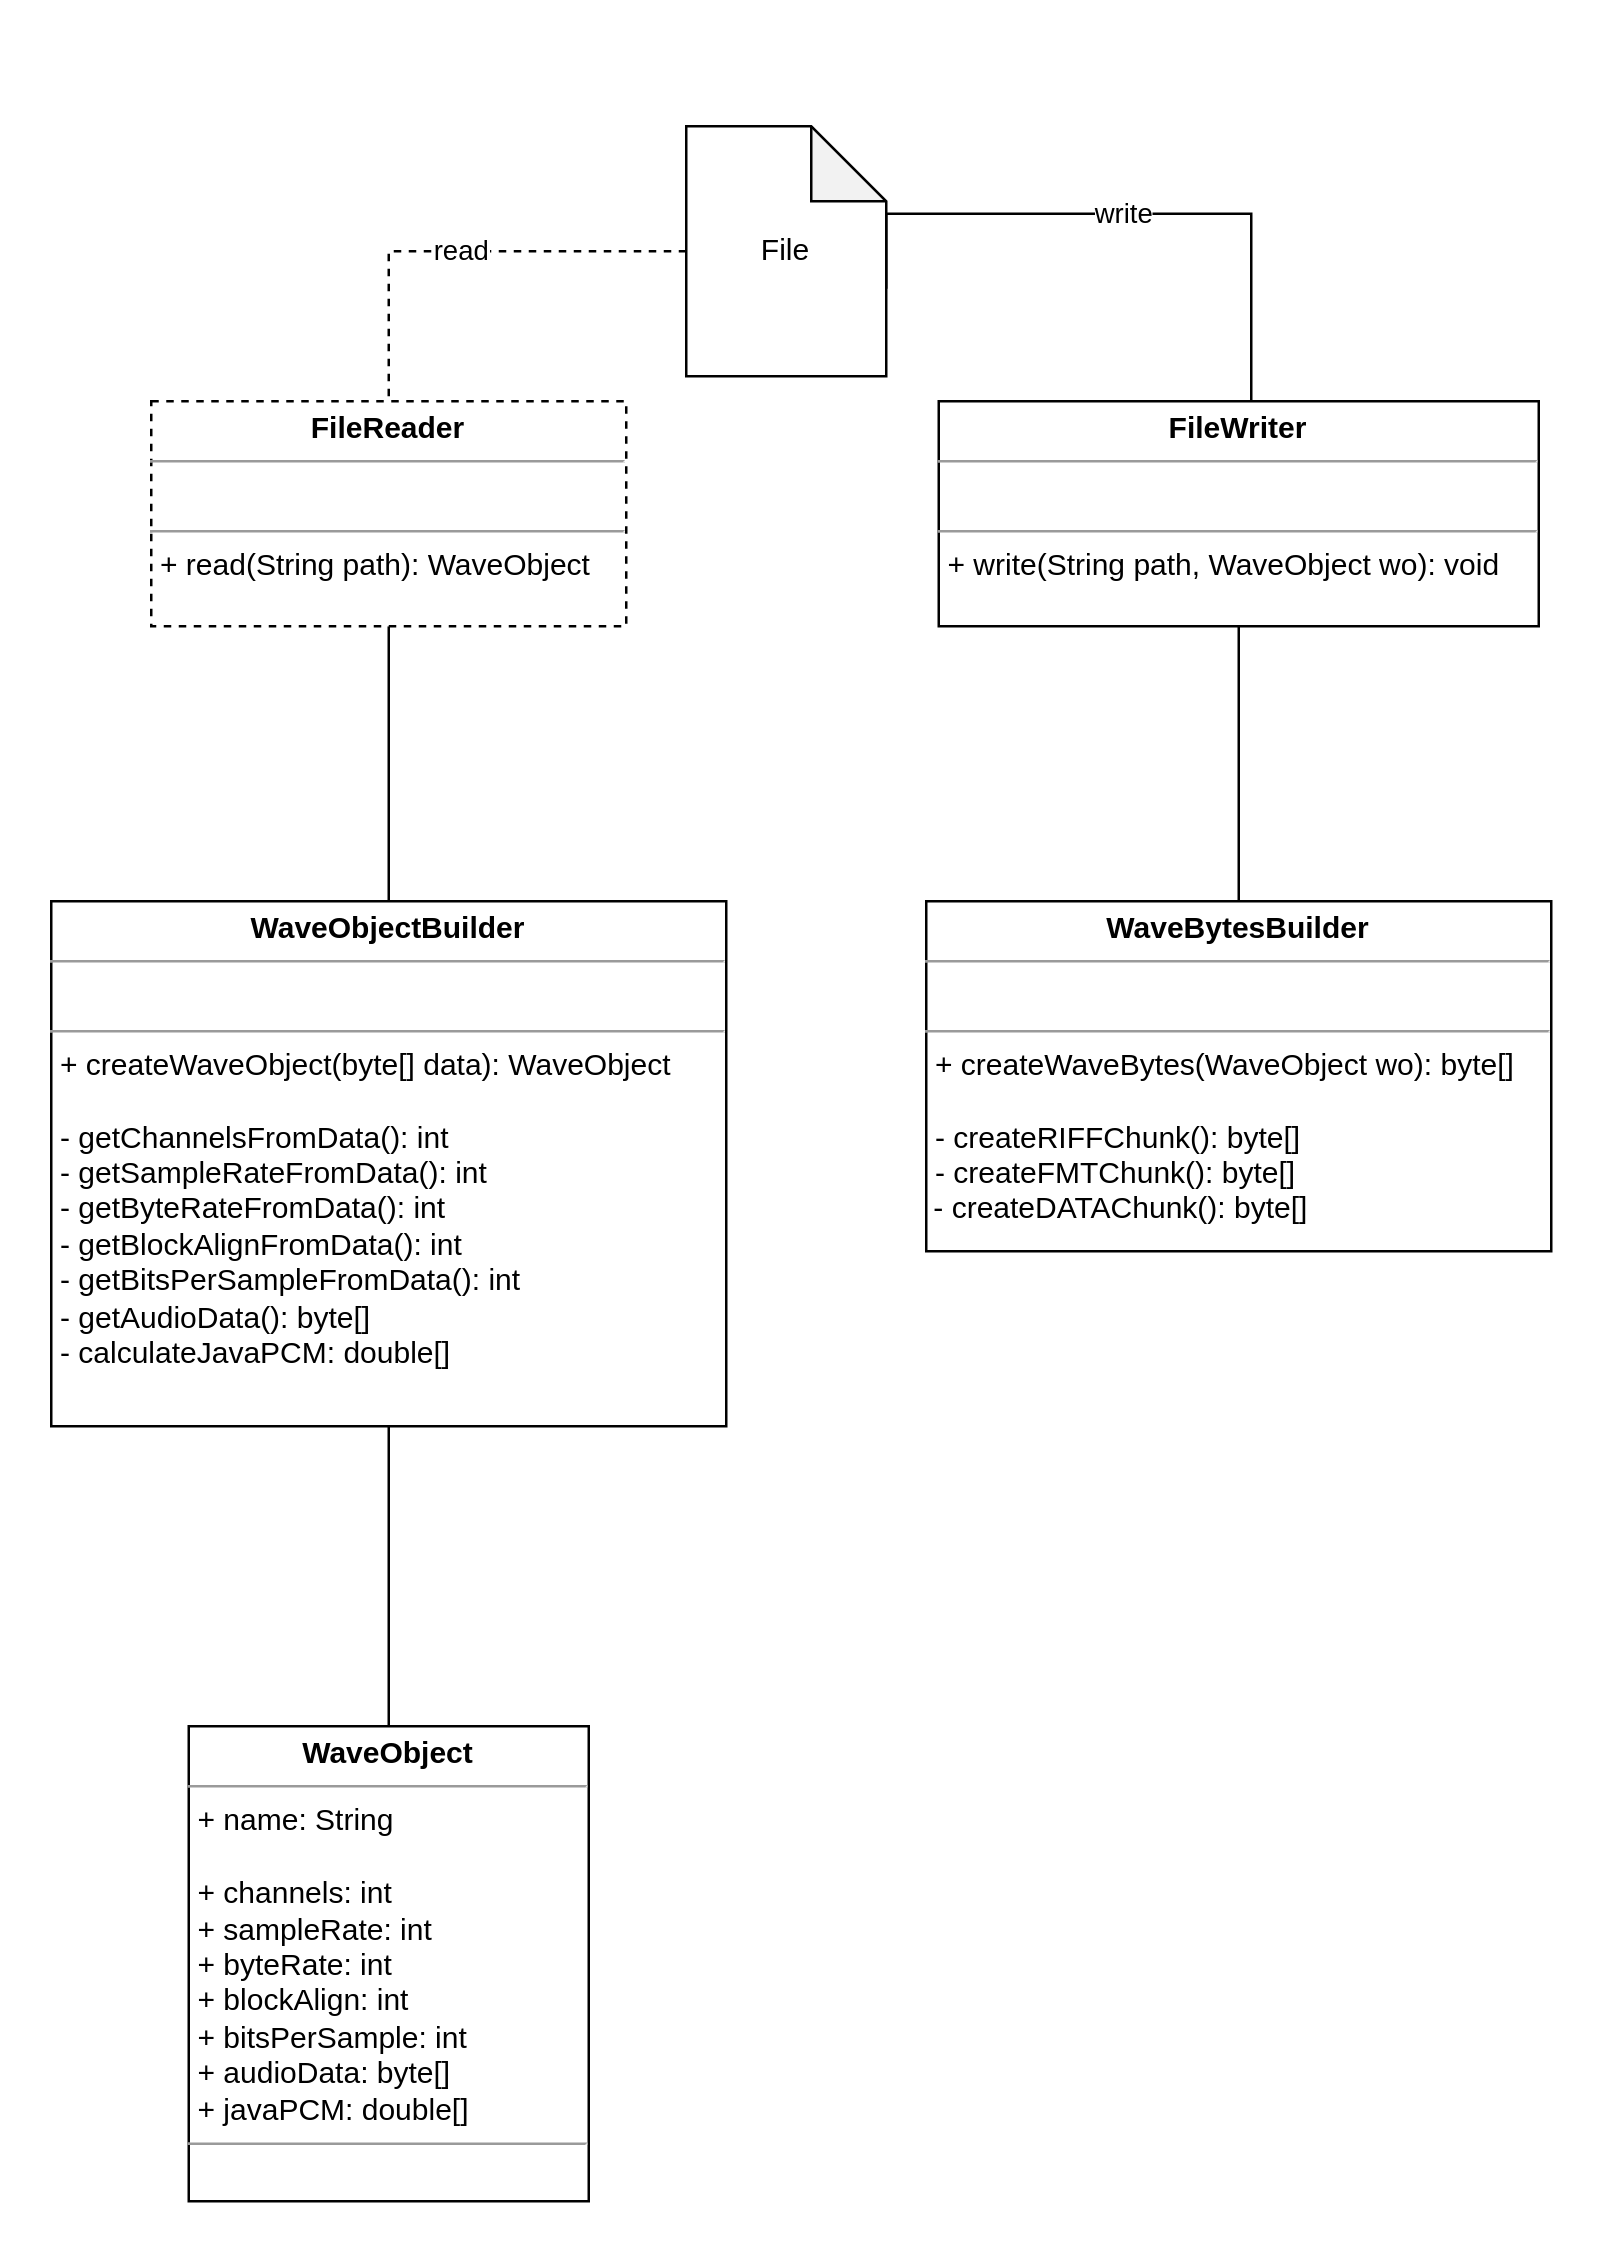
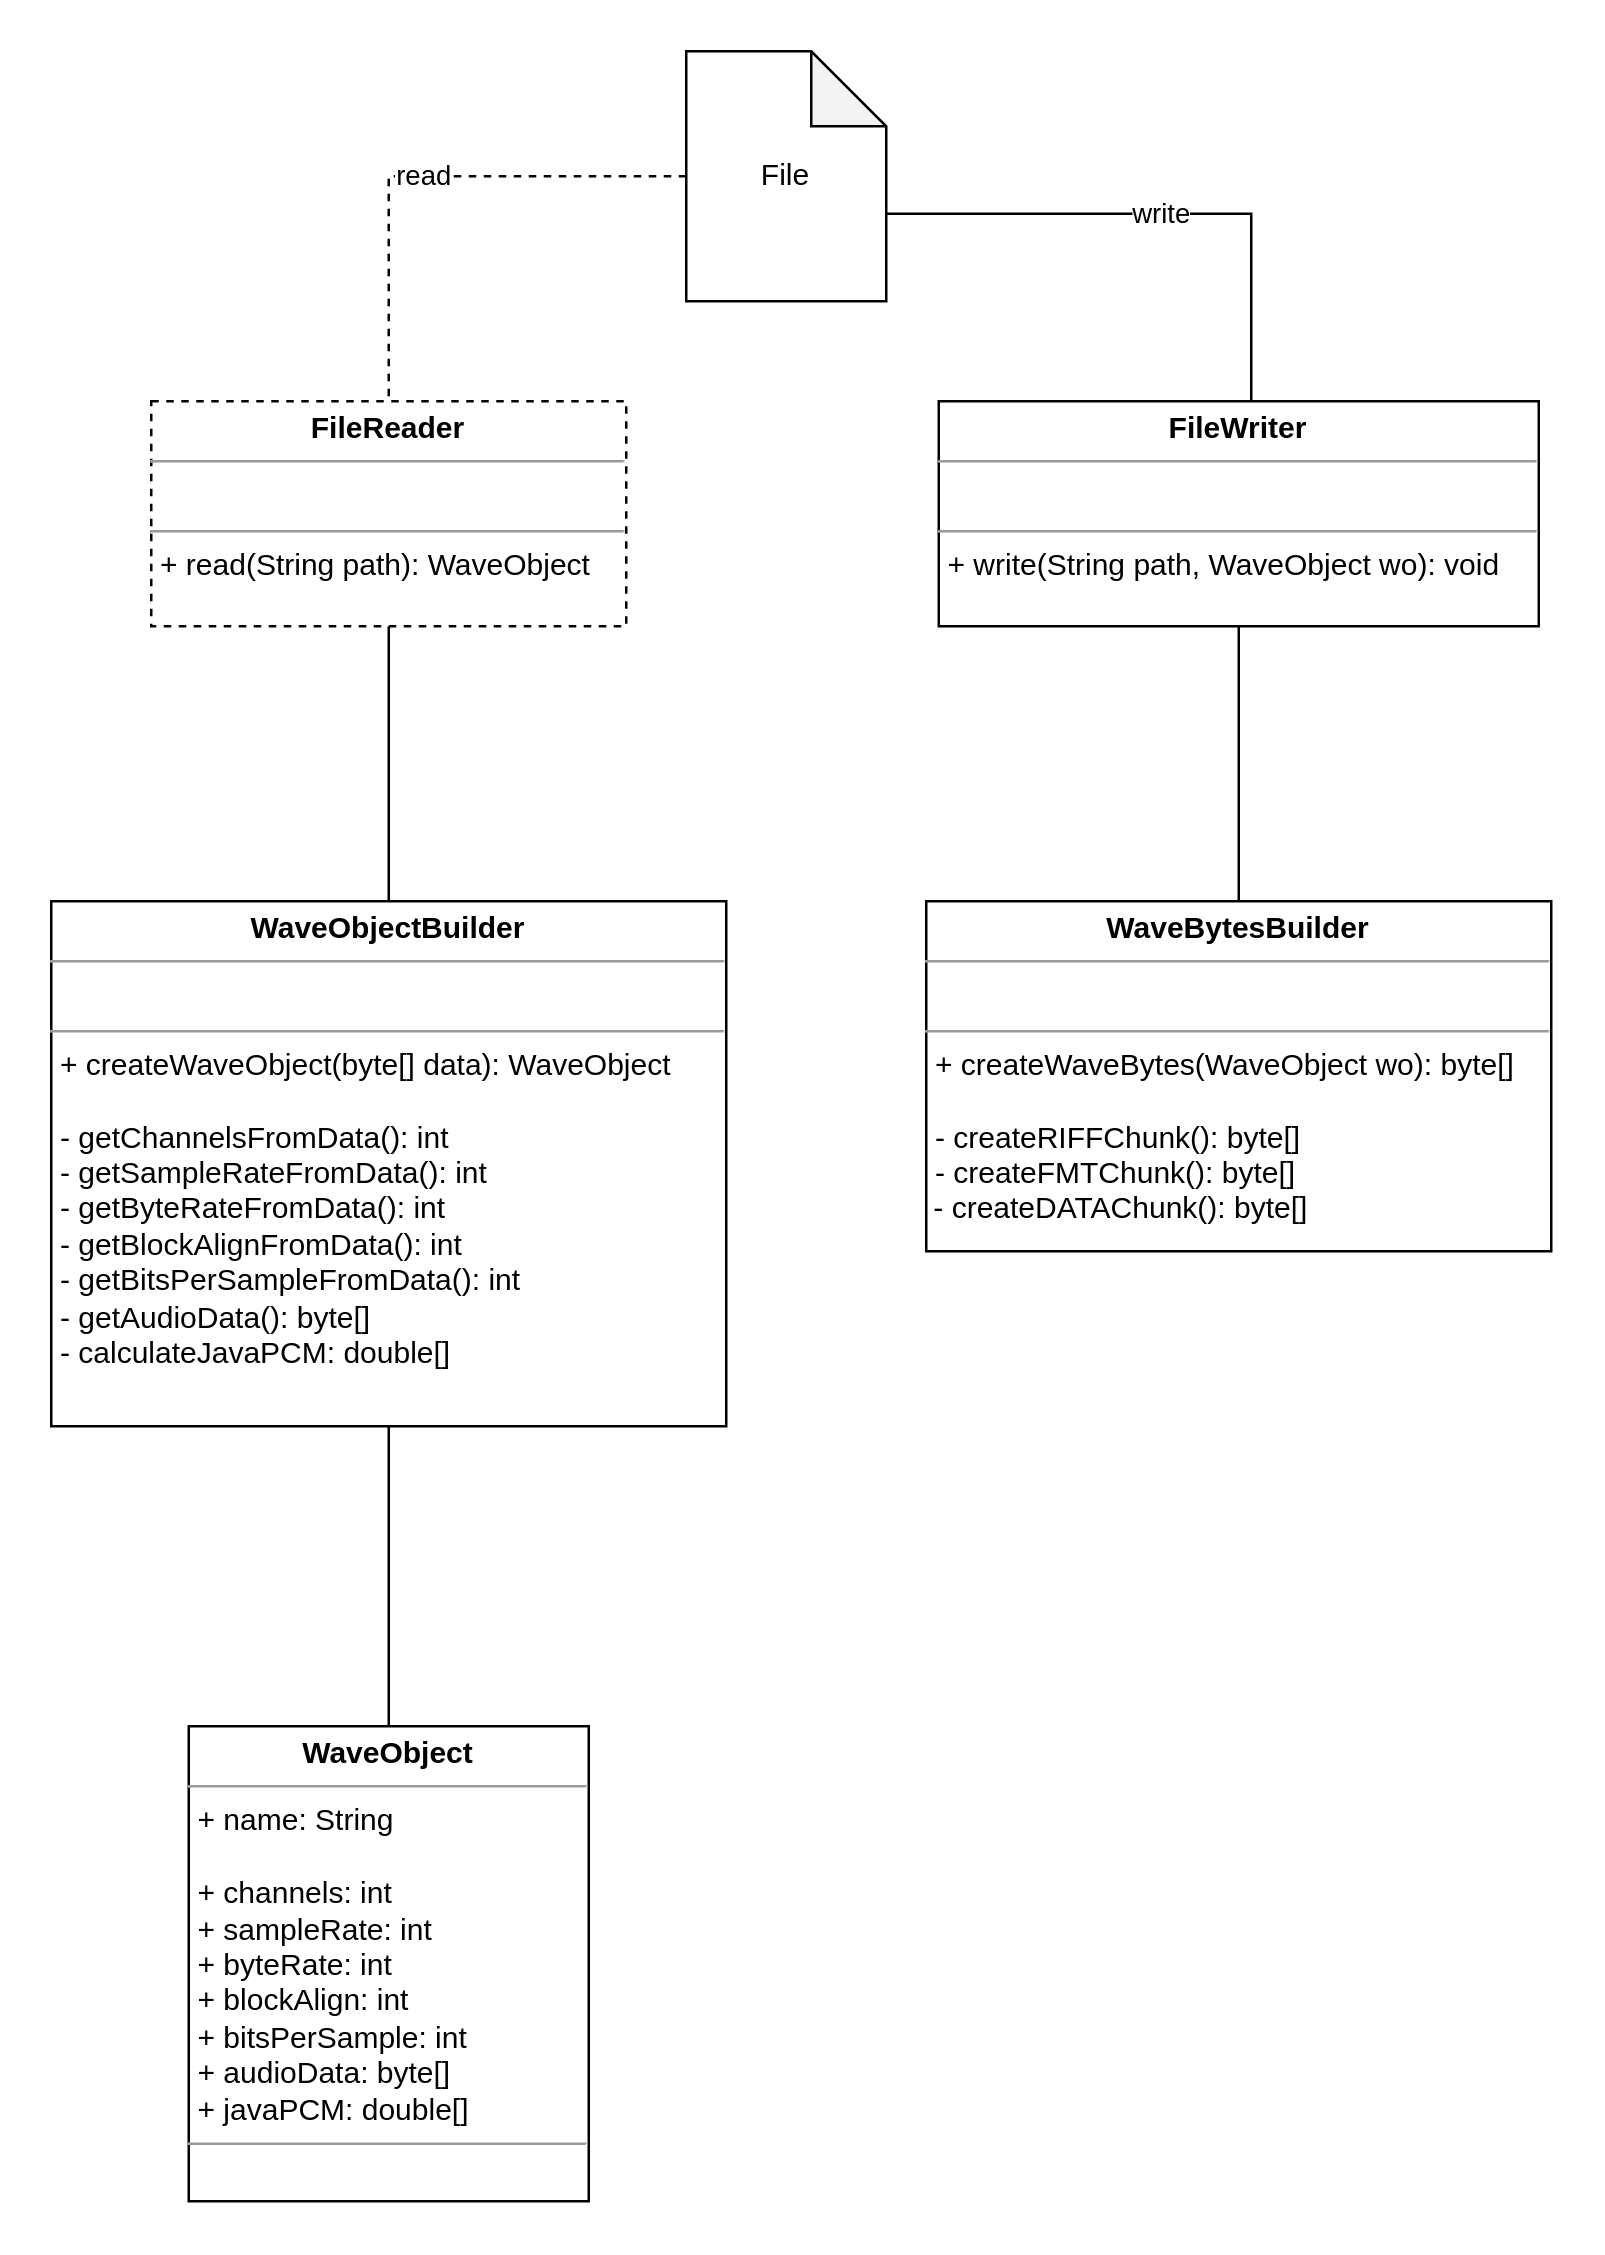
(786, 251) -> (786, 176)
